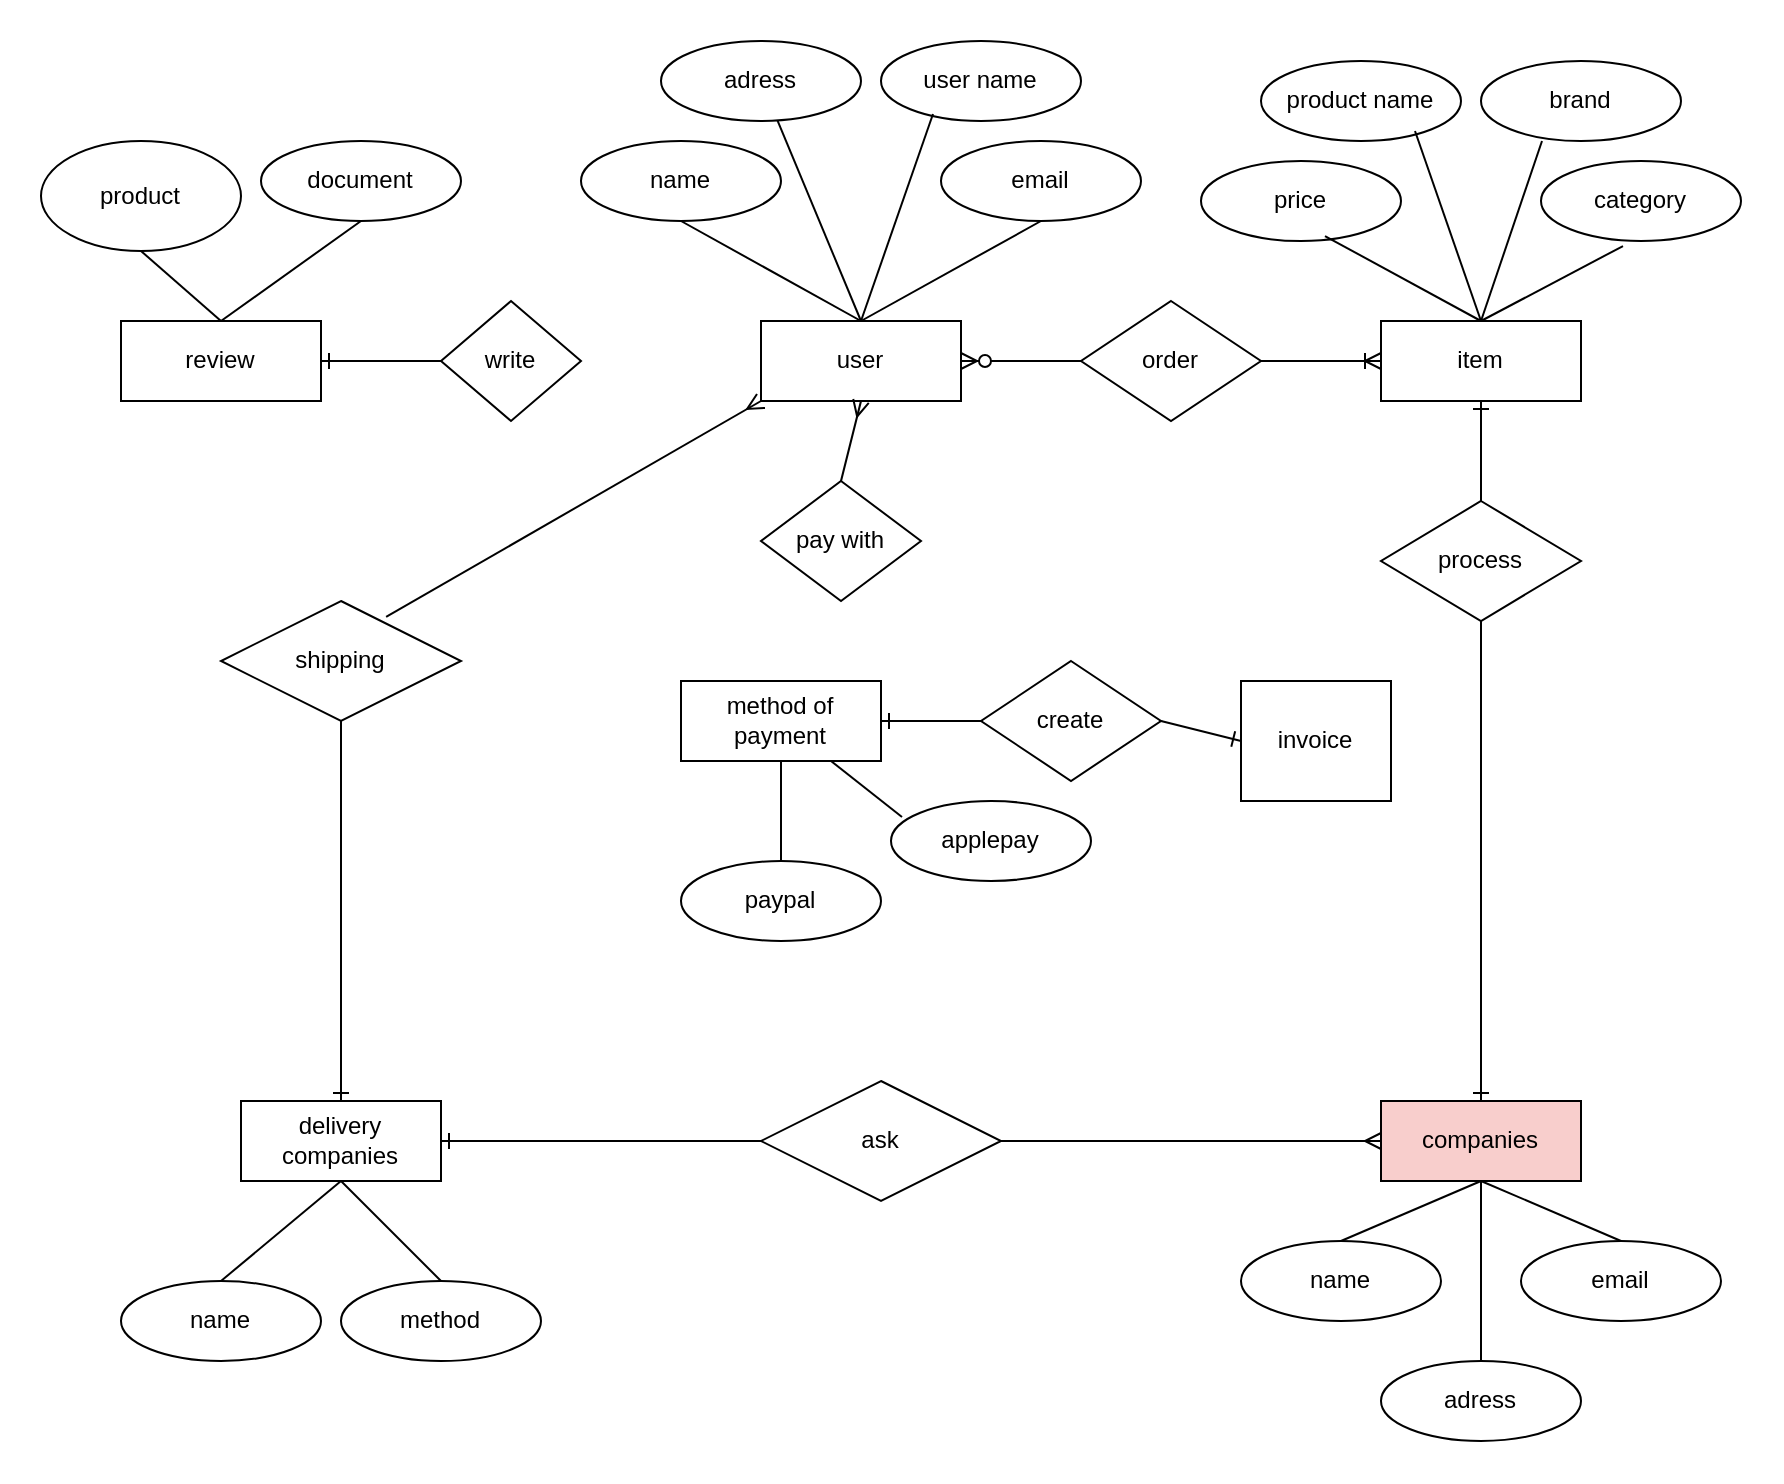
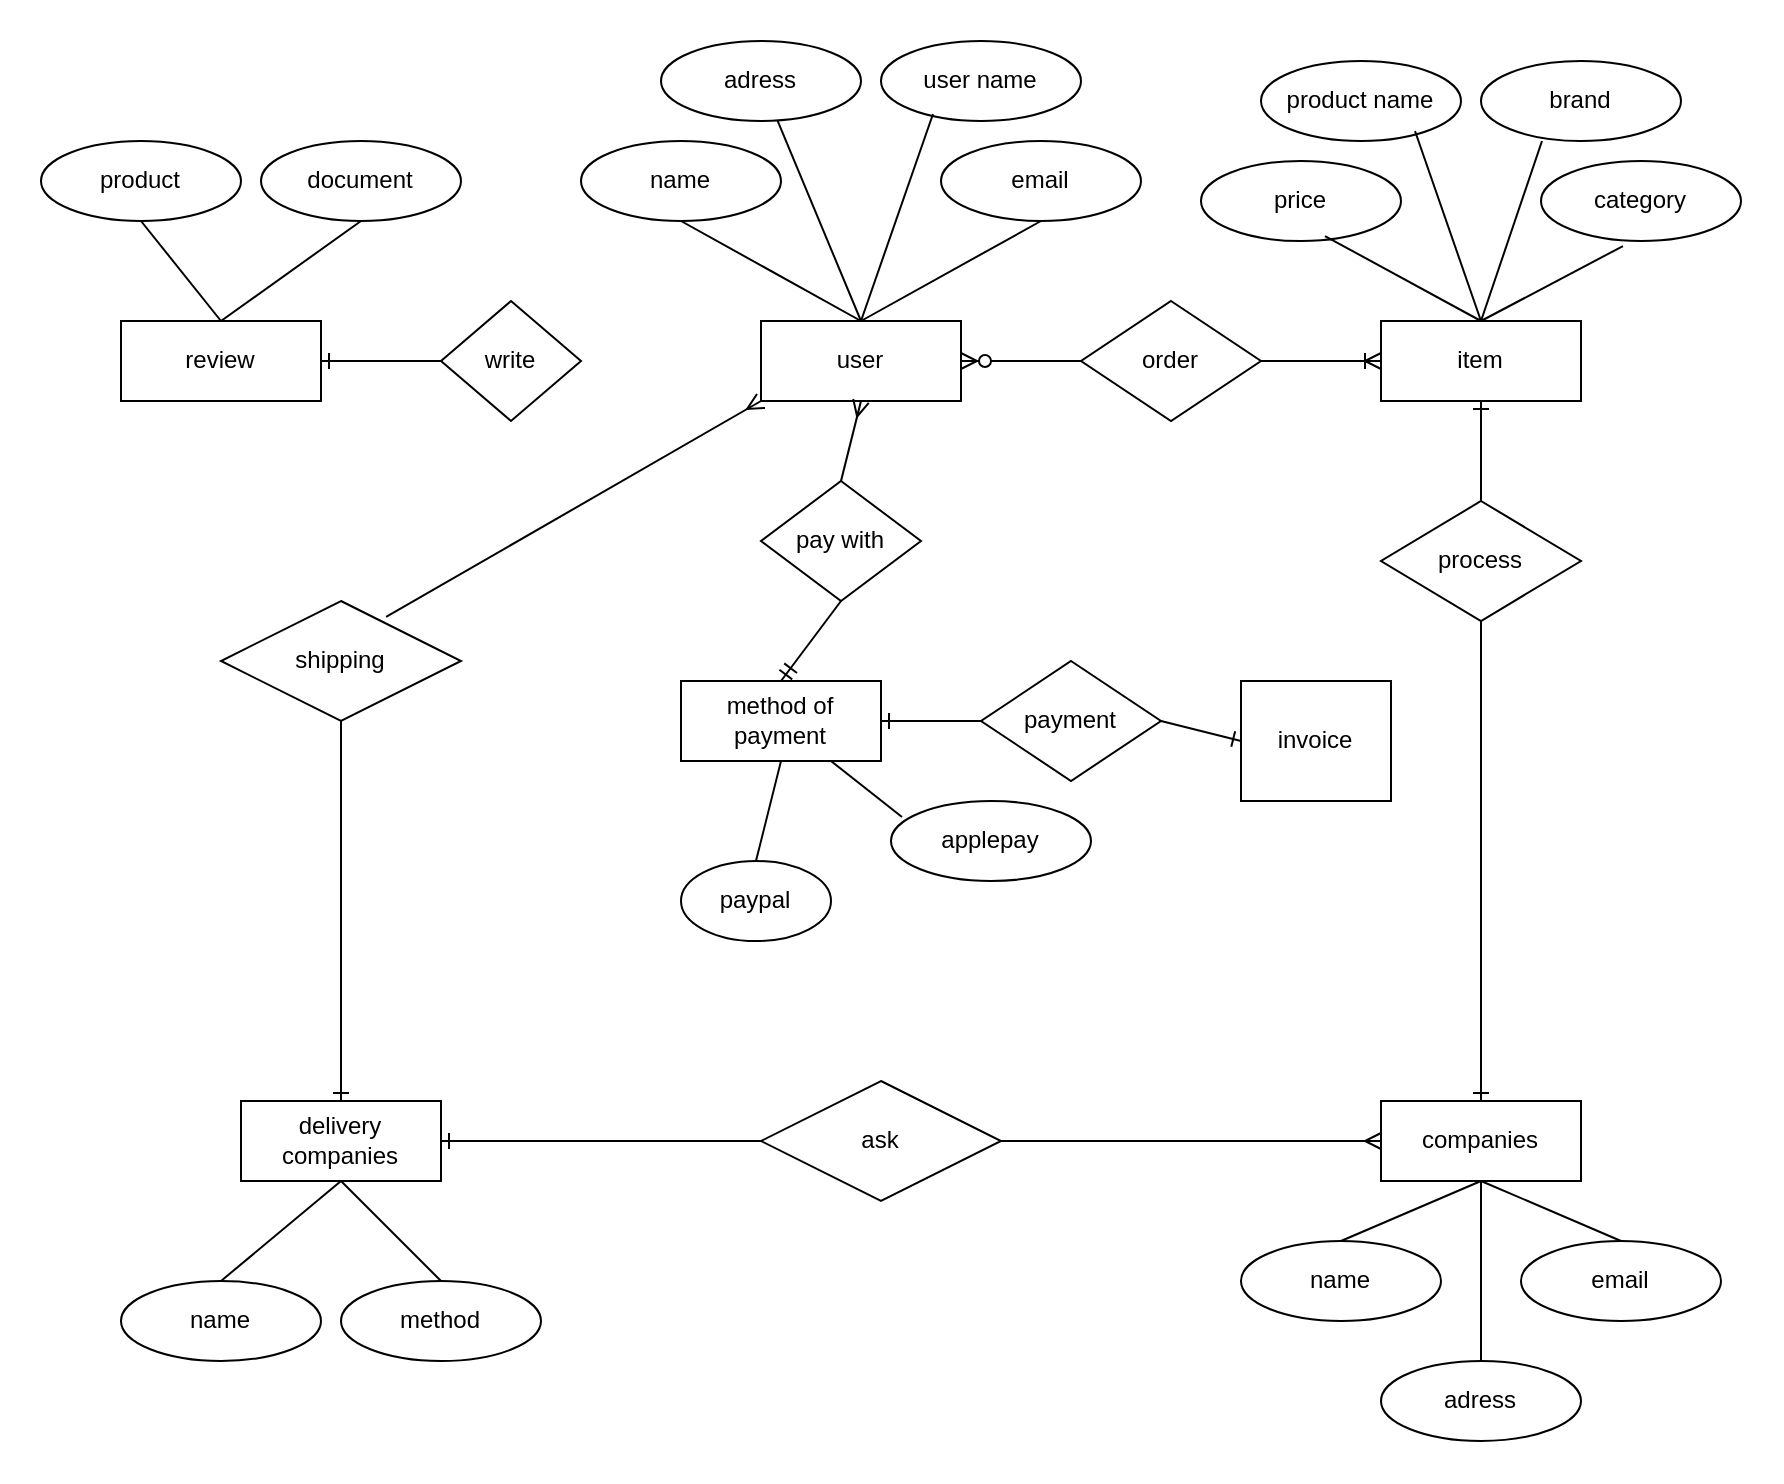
(141, 196) -> (141, 181)
none -> (811, 641)
(1071, 721) -> (1071, 721)
(781, 901) -> (756, 901)
(1481, 1141) -> (1481, 1141)
